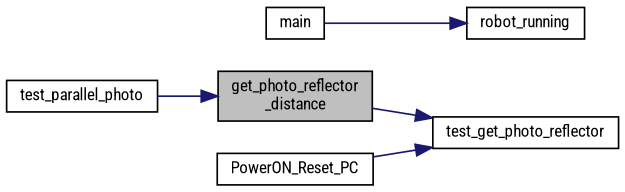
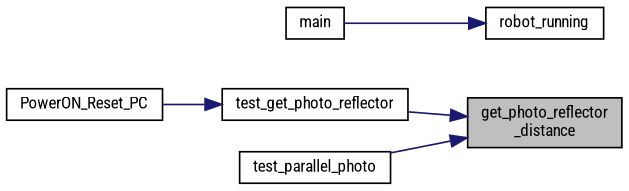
(394, 112) -> (430, 114)
